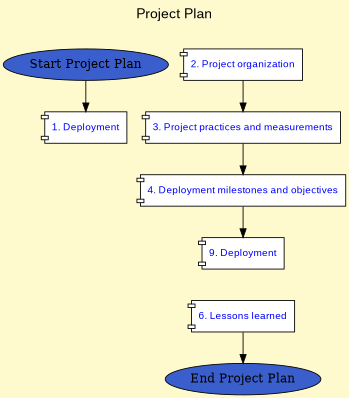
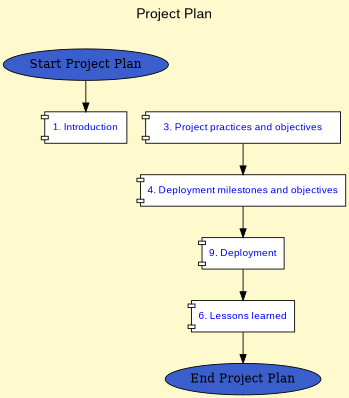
(243, 65) -> none
(86, 128) -> (86, 128)
(243, 128) -> (243, 128)
none -> (243, 281)
